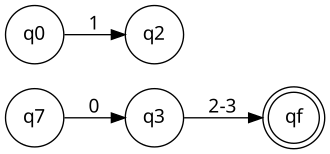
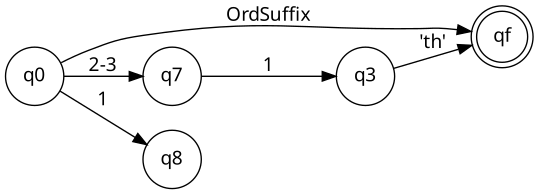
none -> (257, 26)
(154, 35) -> (172, 159)
none -> (96, 76)
(95, 108) -> (269, 66)
(223, 108) -> (433, 43)
